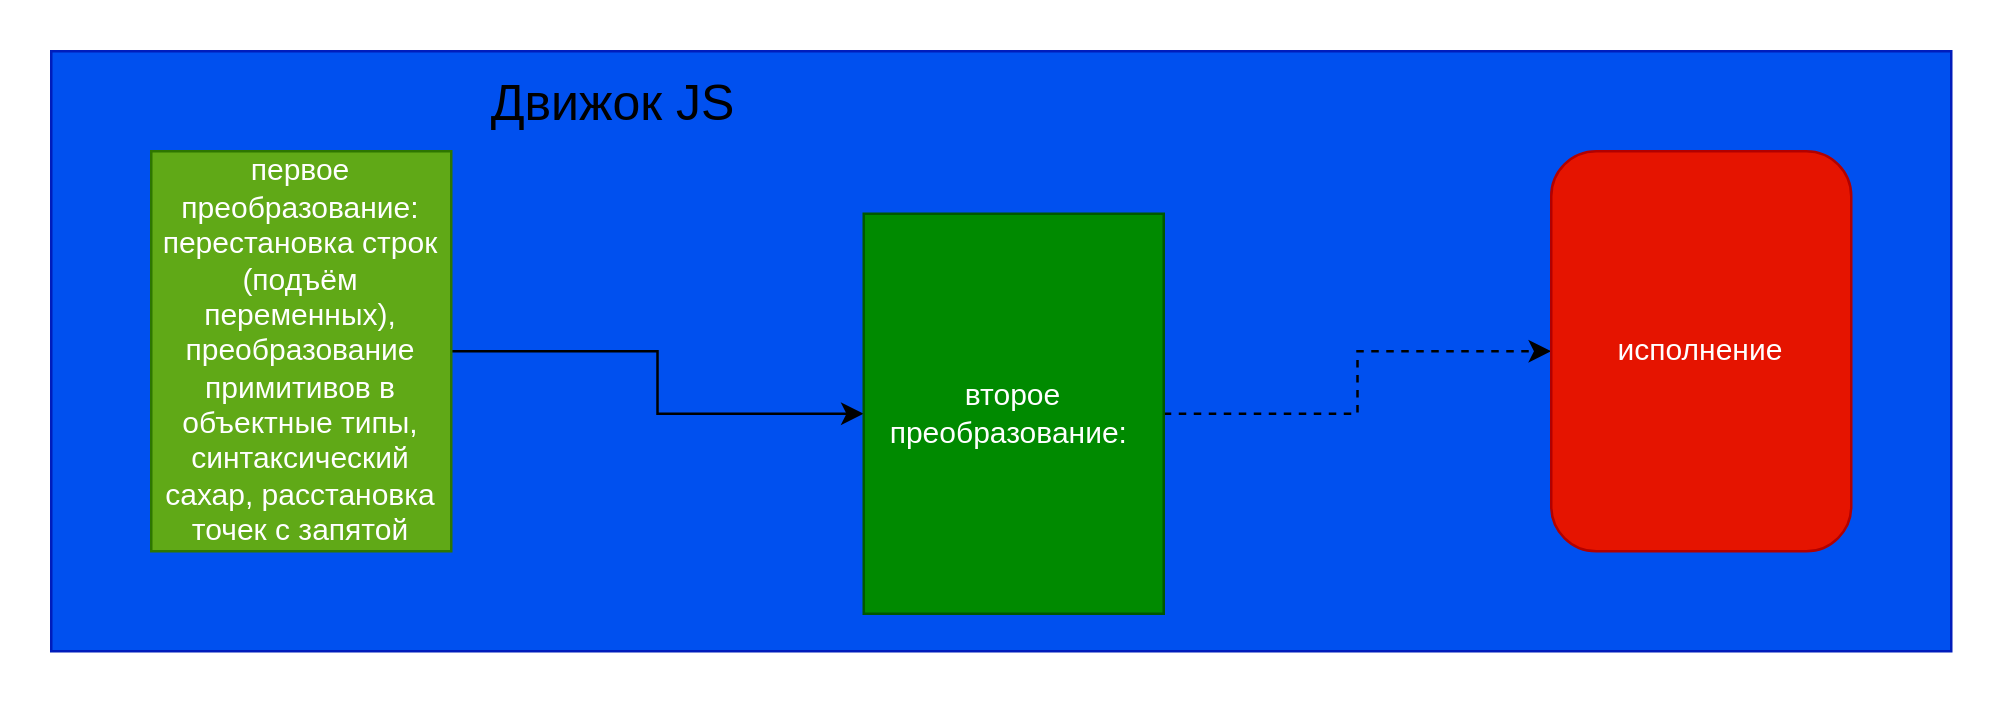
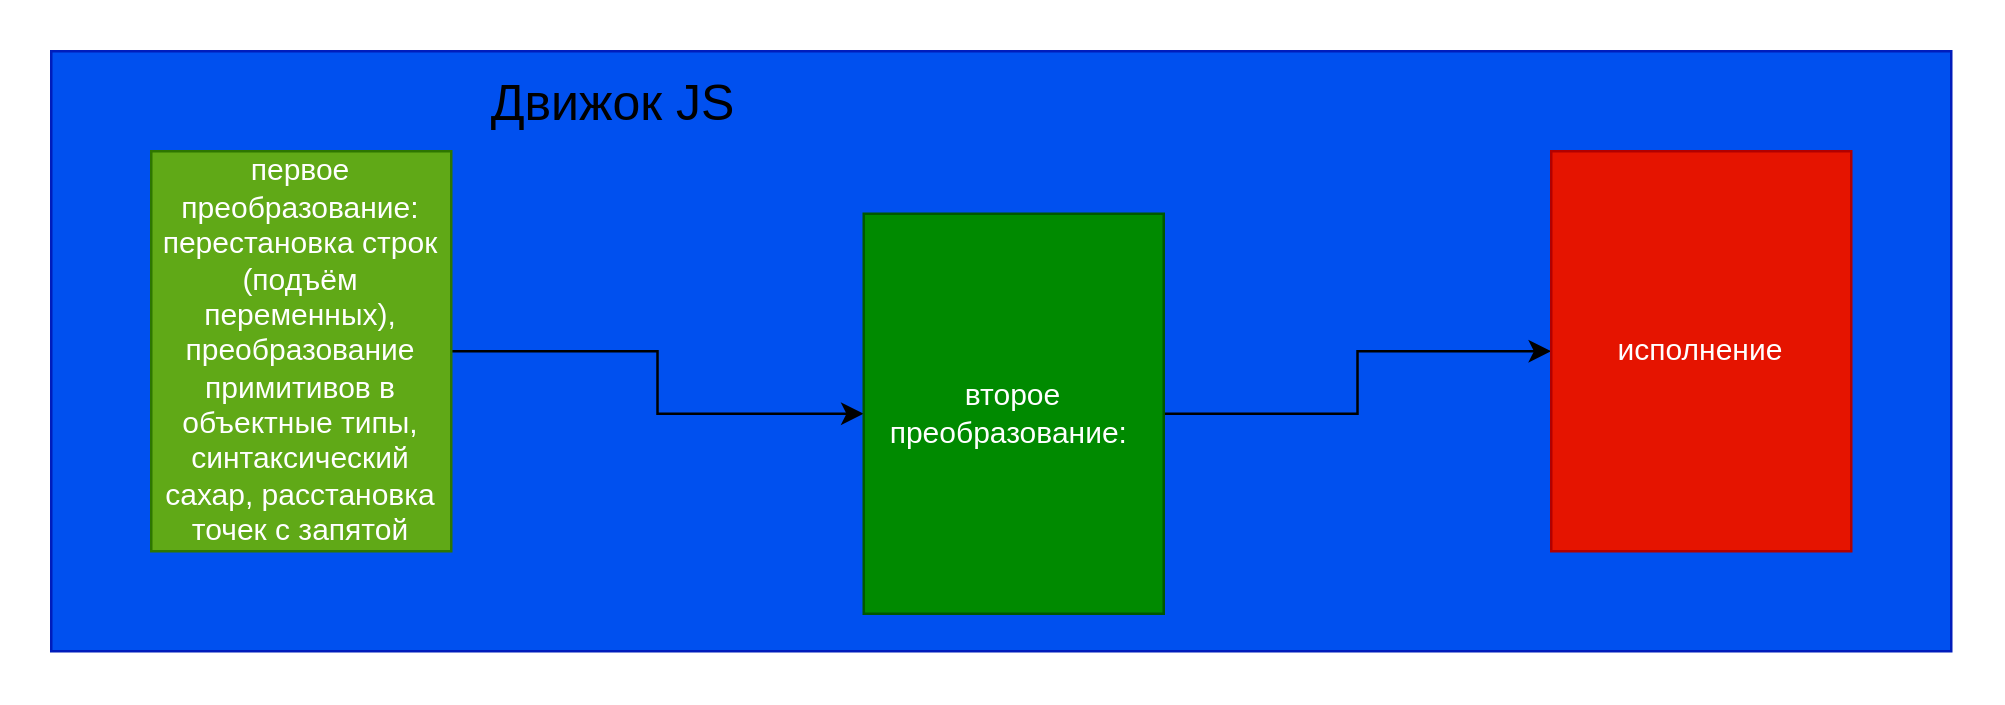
(1701, 351) -> (1701, 351)
(1358, 389) -> (1358, 389)
